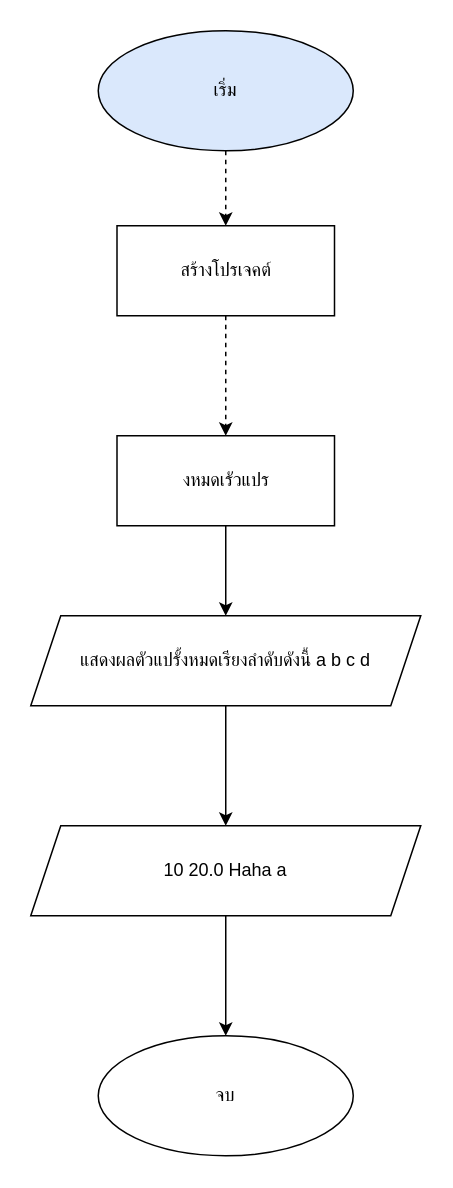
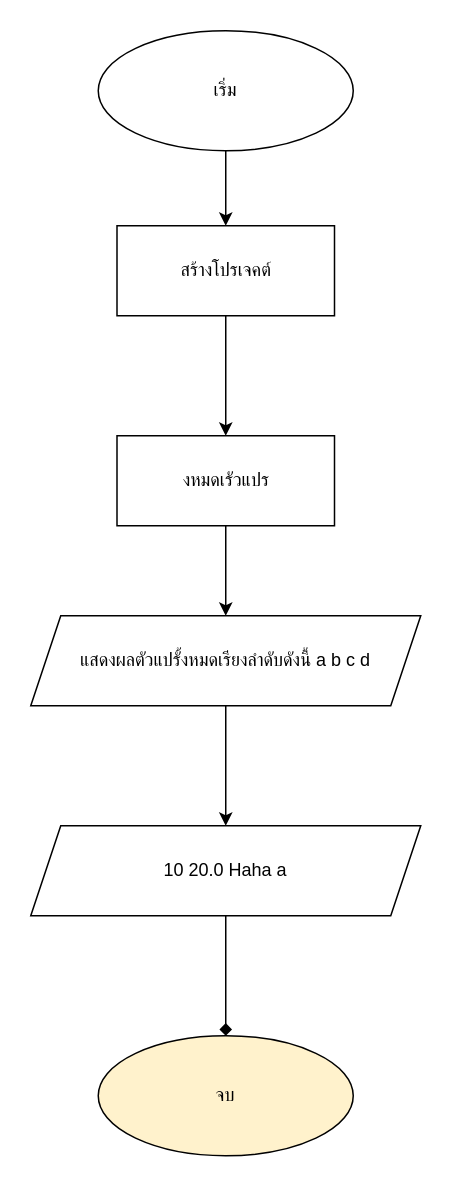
(226, 91) -> (226, 91)
(226, 184) -> (226, 184)
(226, 371) -> (226, 371)
(226, 1024) -> (226, 1023)
(226, 1096) -> (226, 1096)
